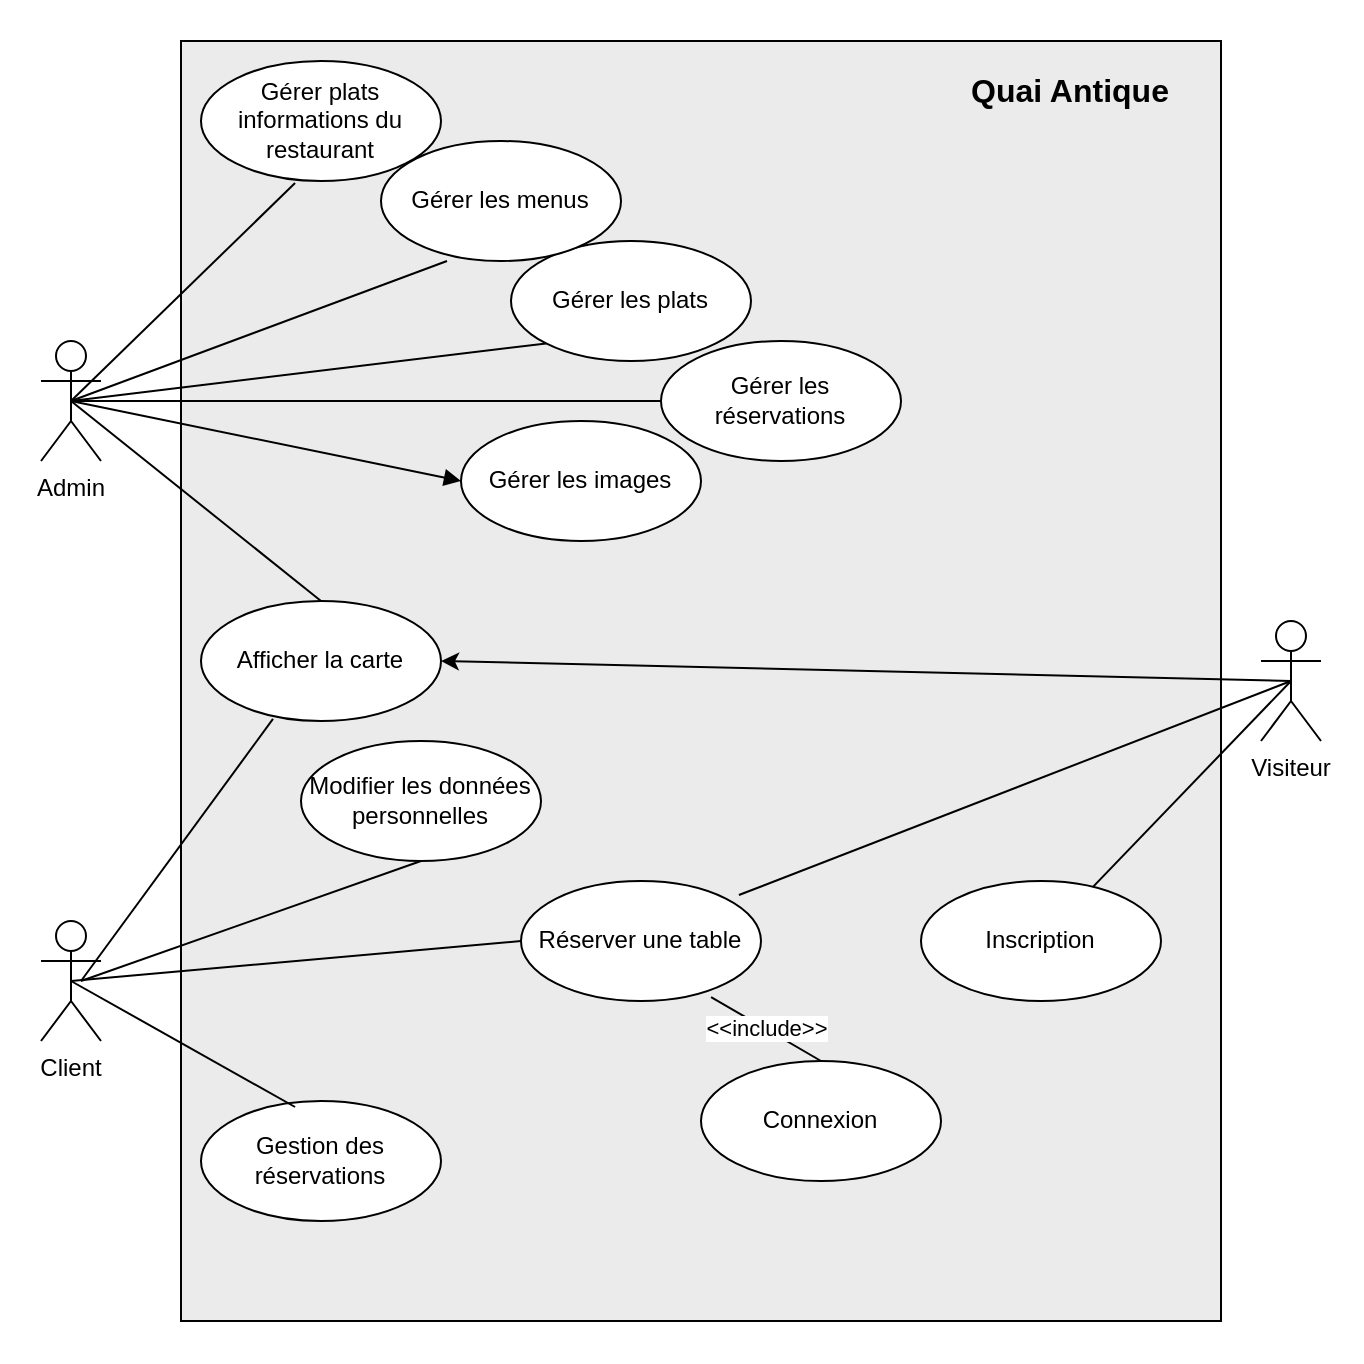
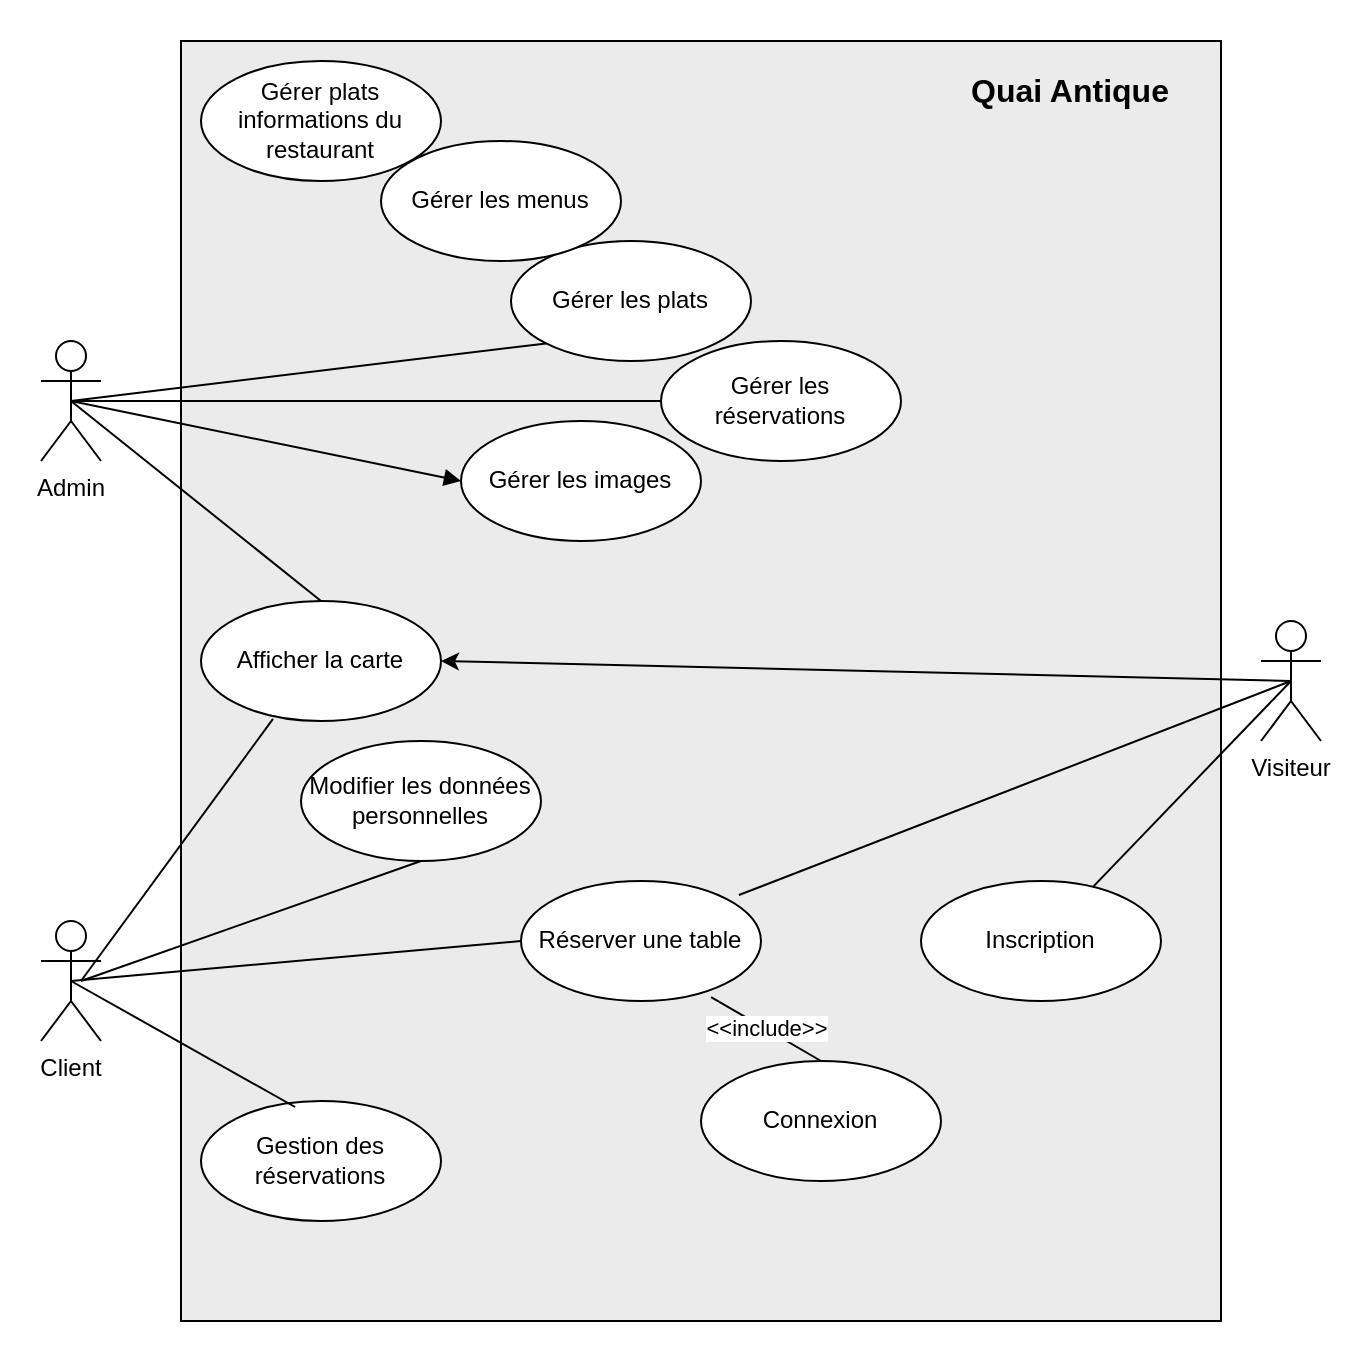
(195, 281) -> none
(272, 326) -> none
